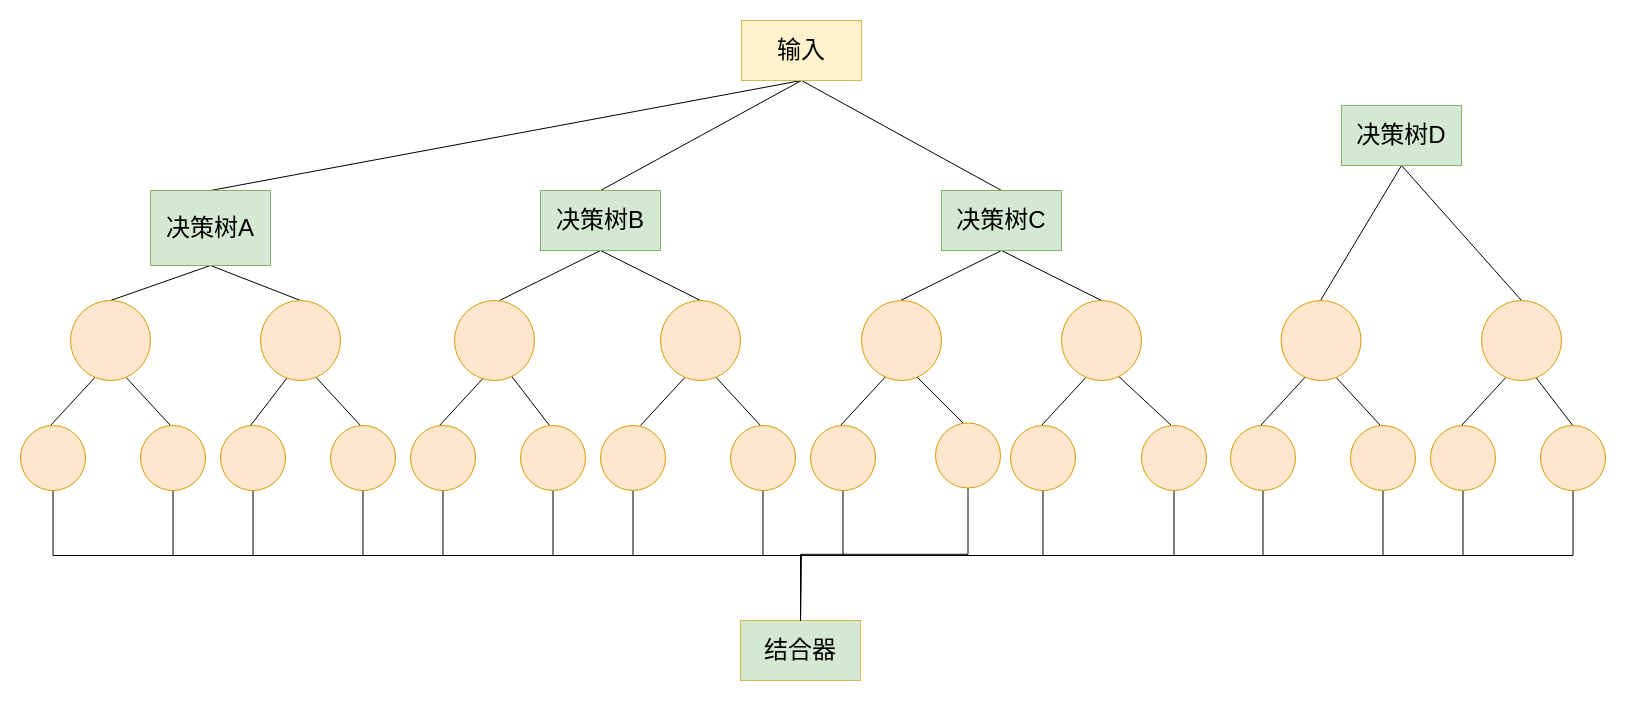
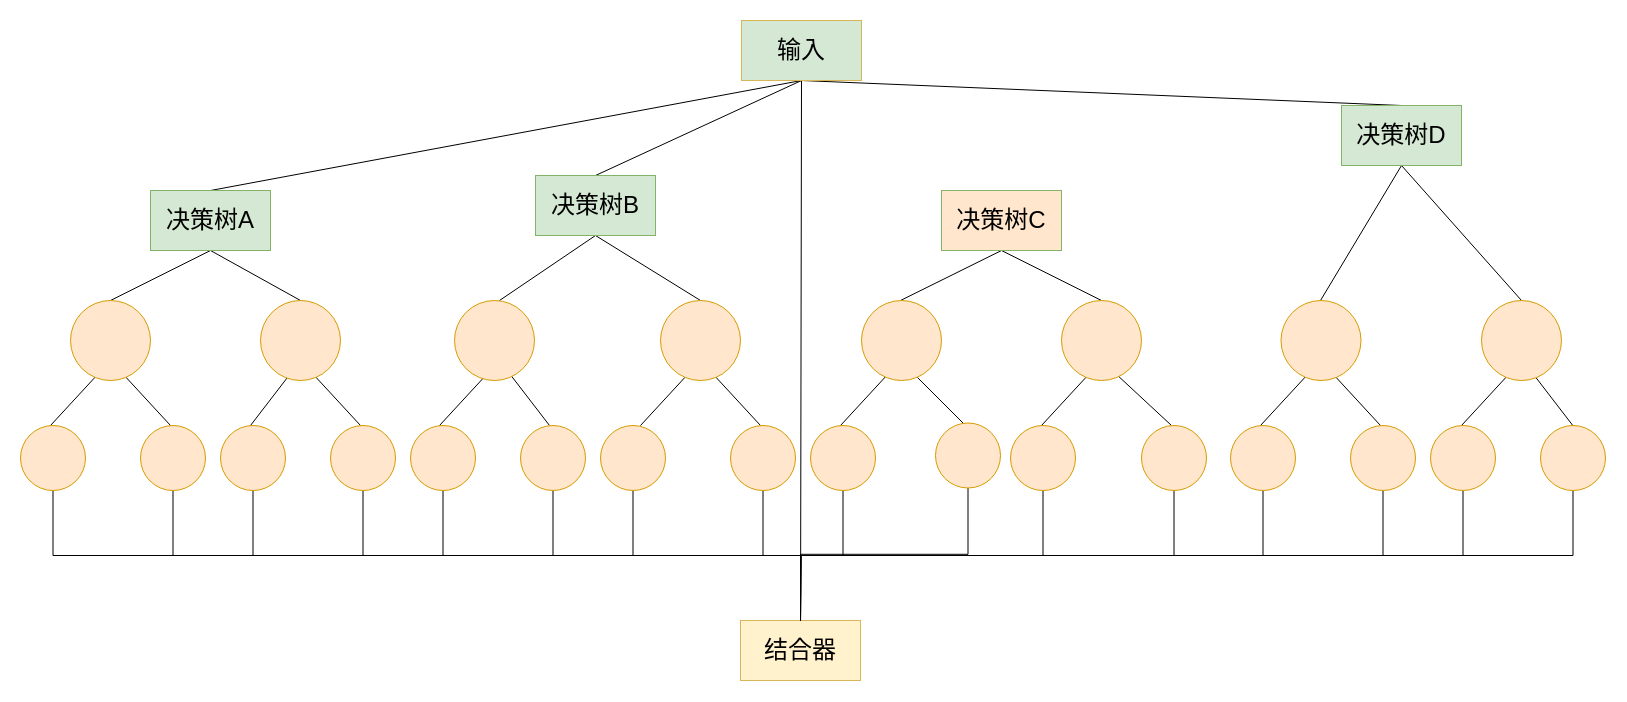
(802, 51) -> (802, 51)
none -> (1098, 93)
(902, 136) -> (801, 317)
(601, 221) -> (596, 206)
(1002, 221) -> (1002, 221)
(211, 228) -> (211, 221)
(801, 651) -> (801, 651)
